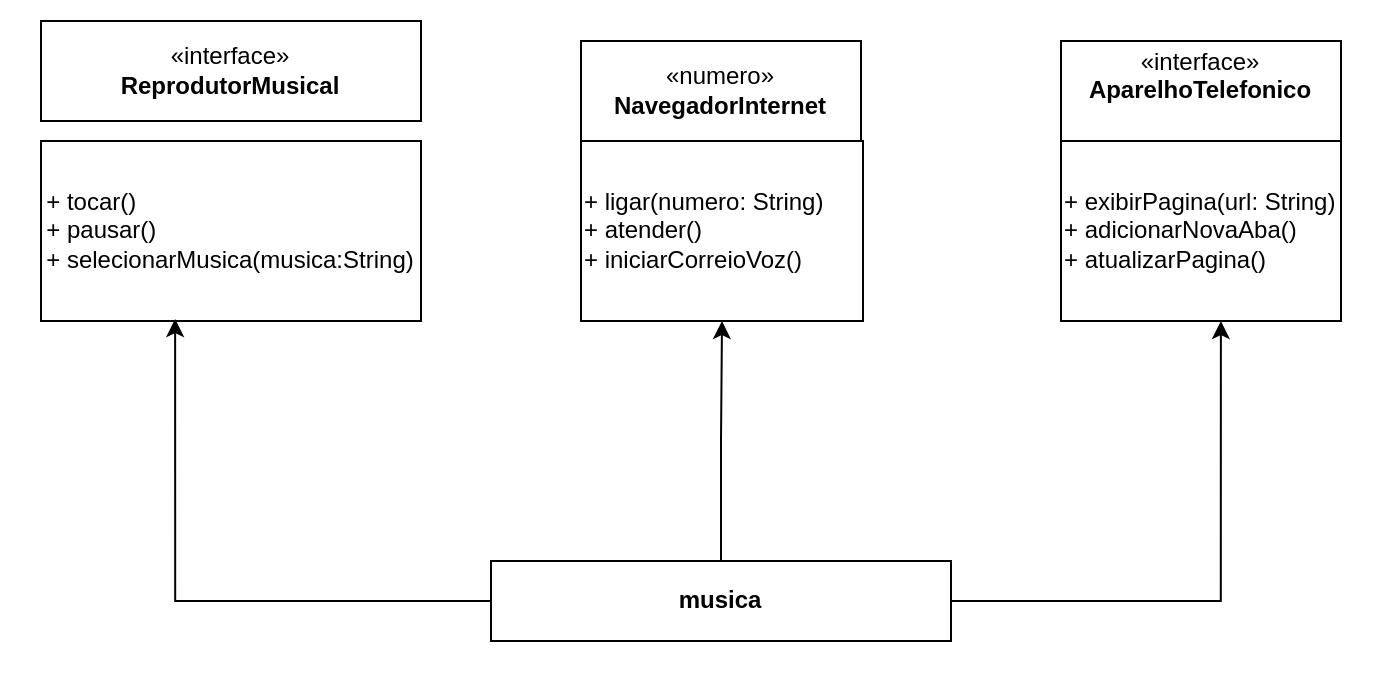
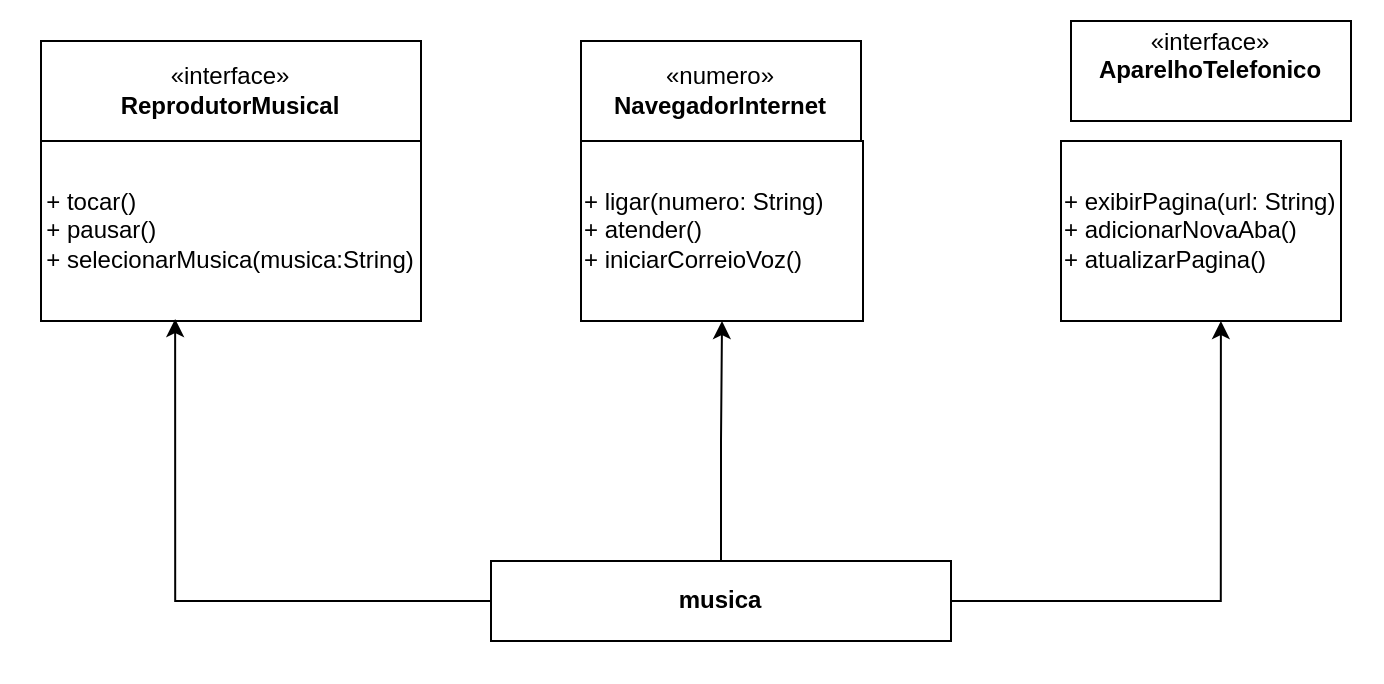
(231, 71) -> (231, 91)
(1201, 91) -> (1211, 71)
